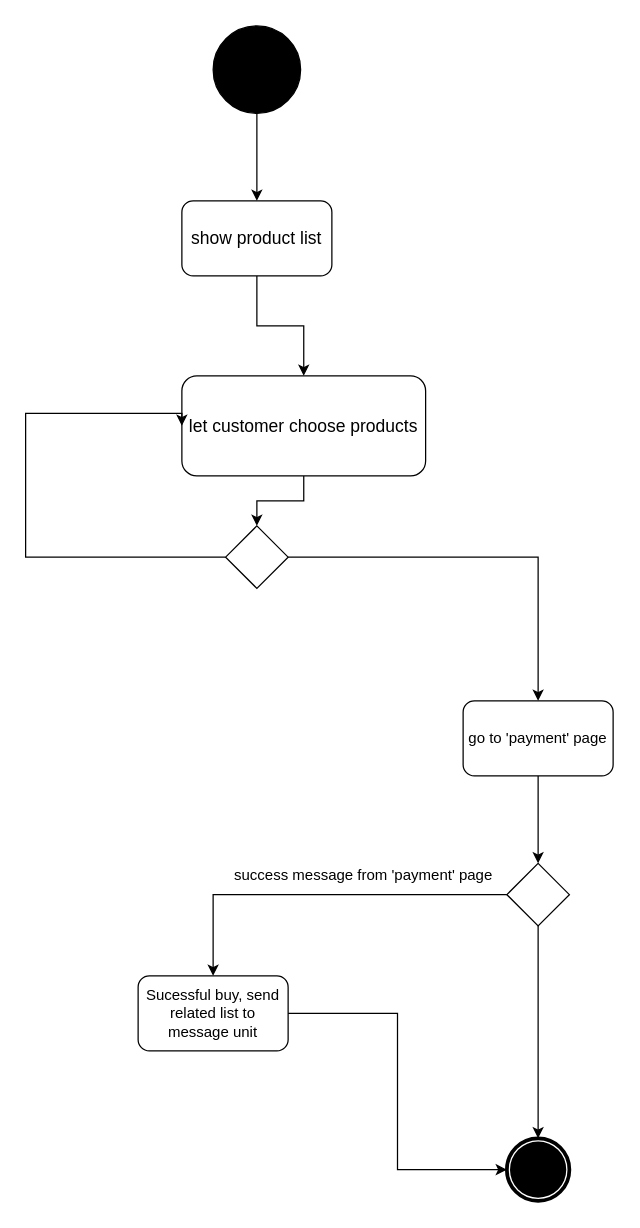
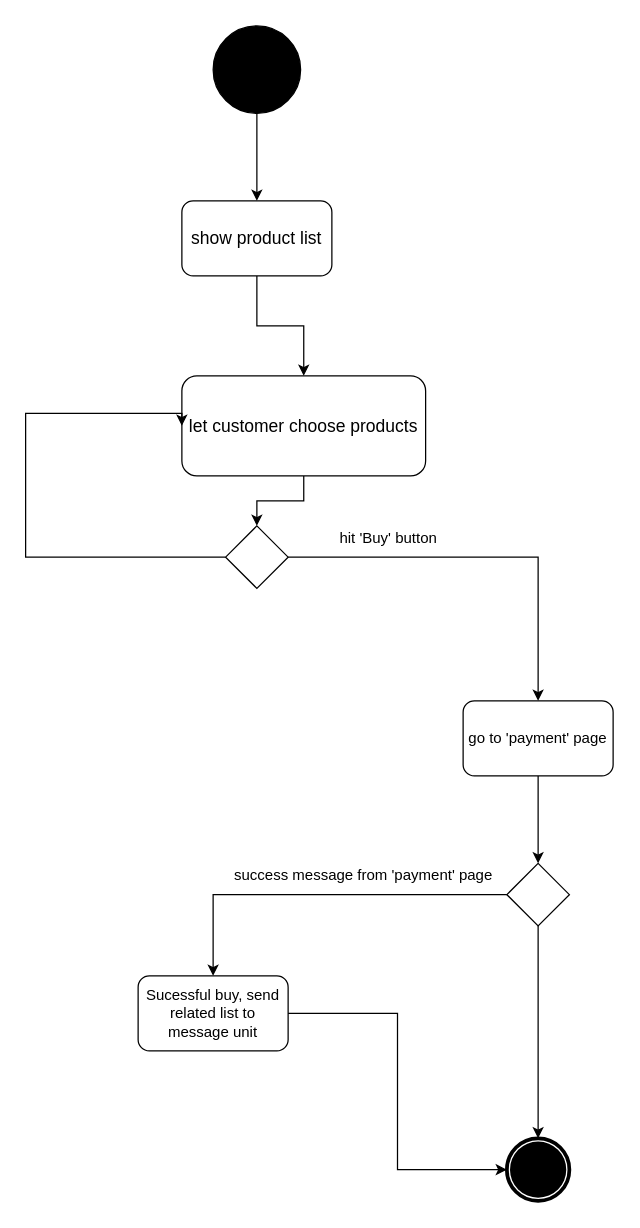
none -> (388, 538)
